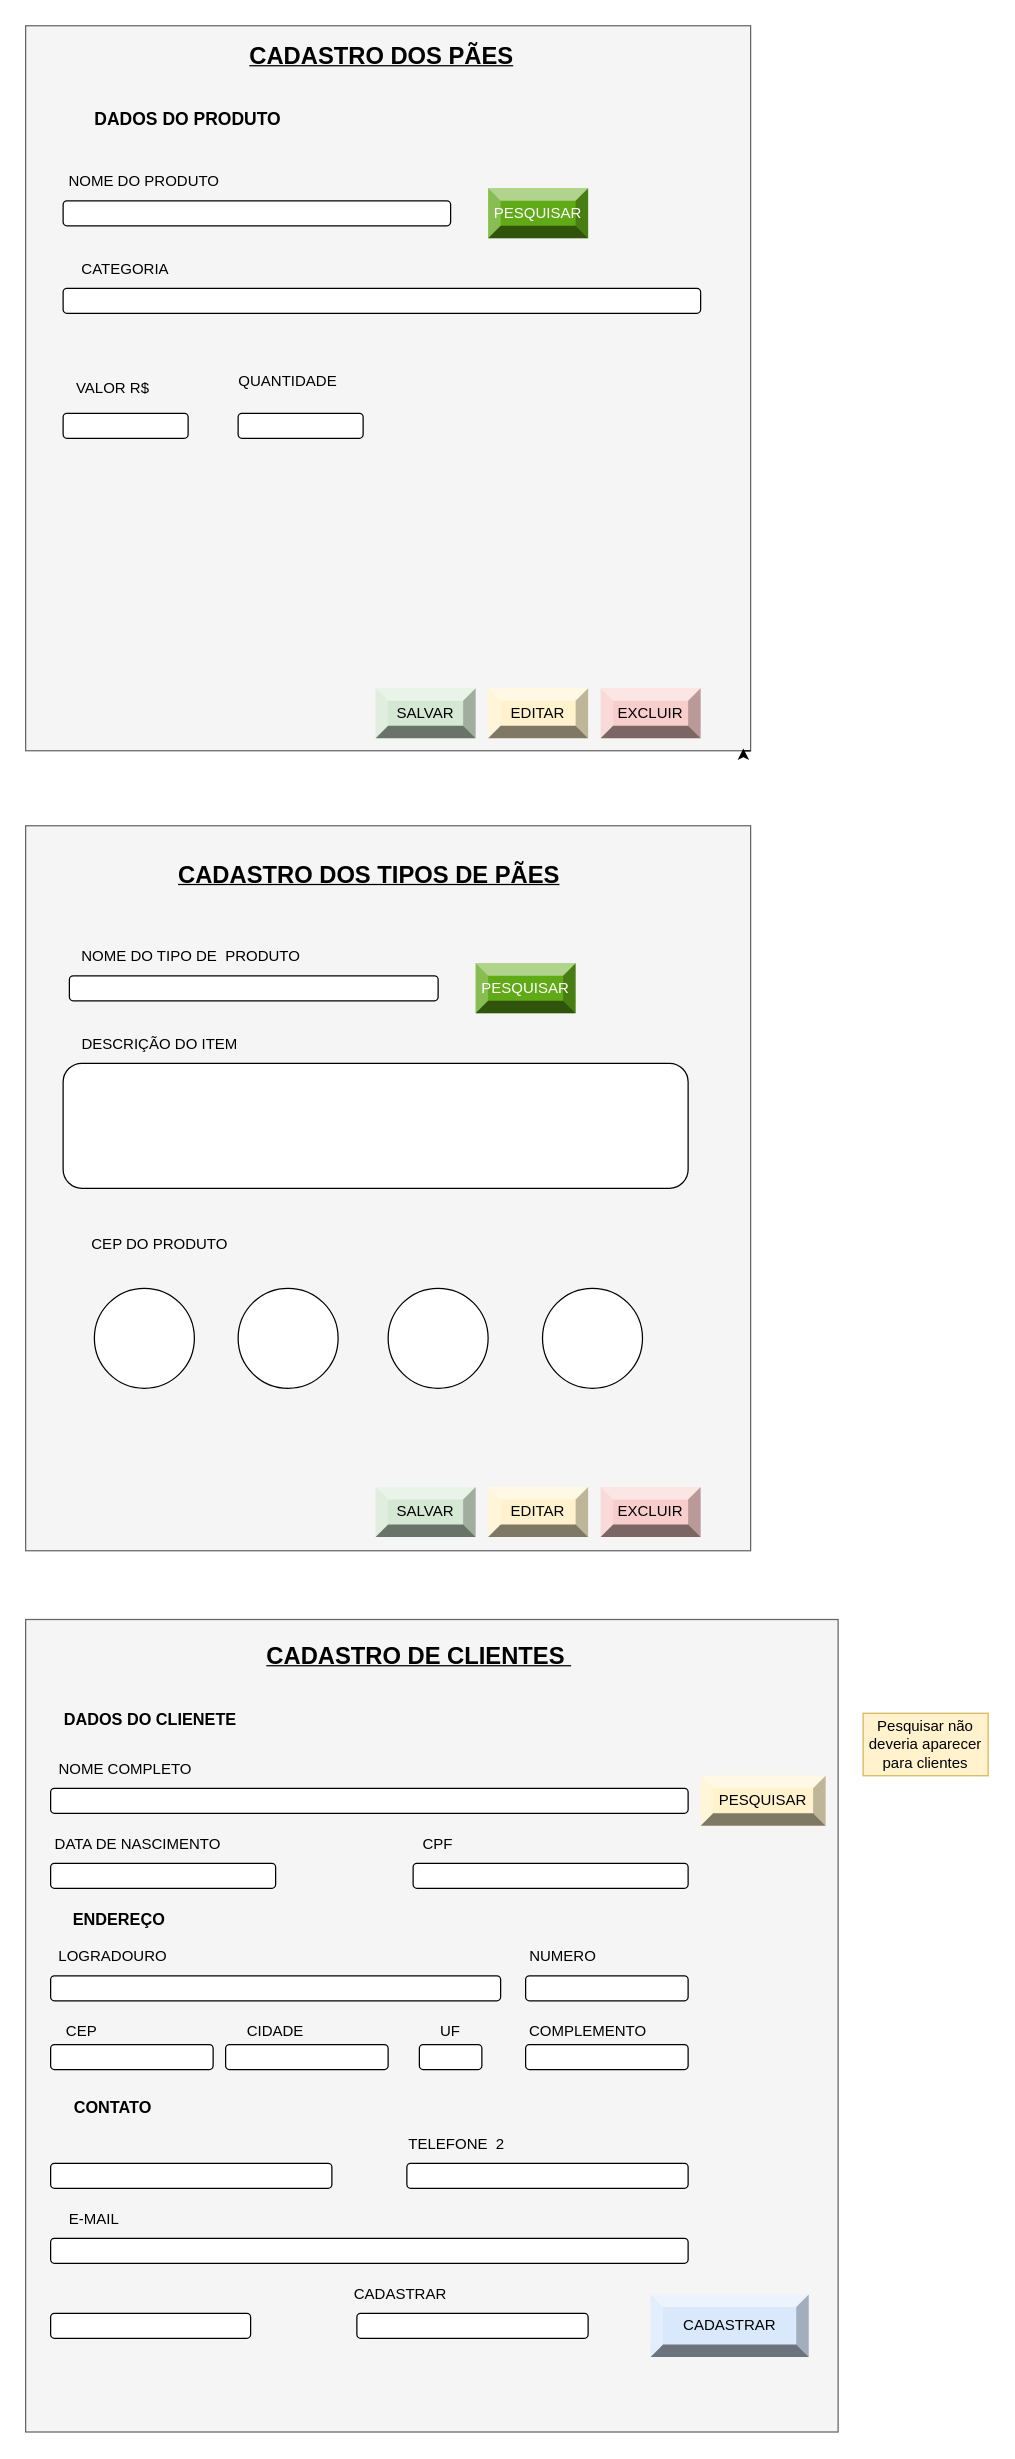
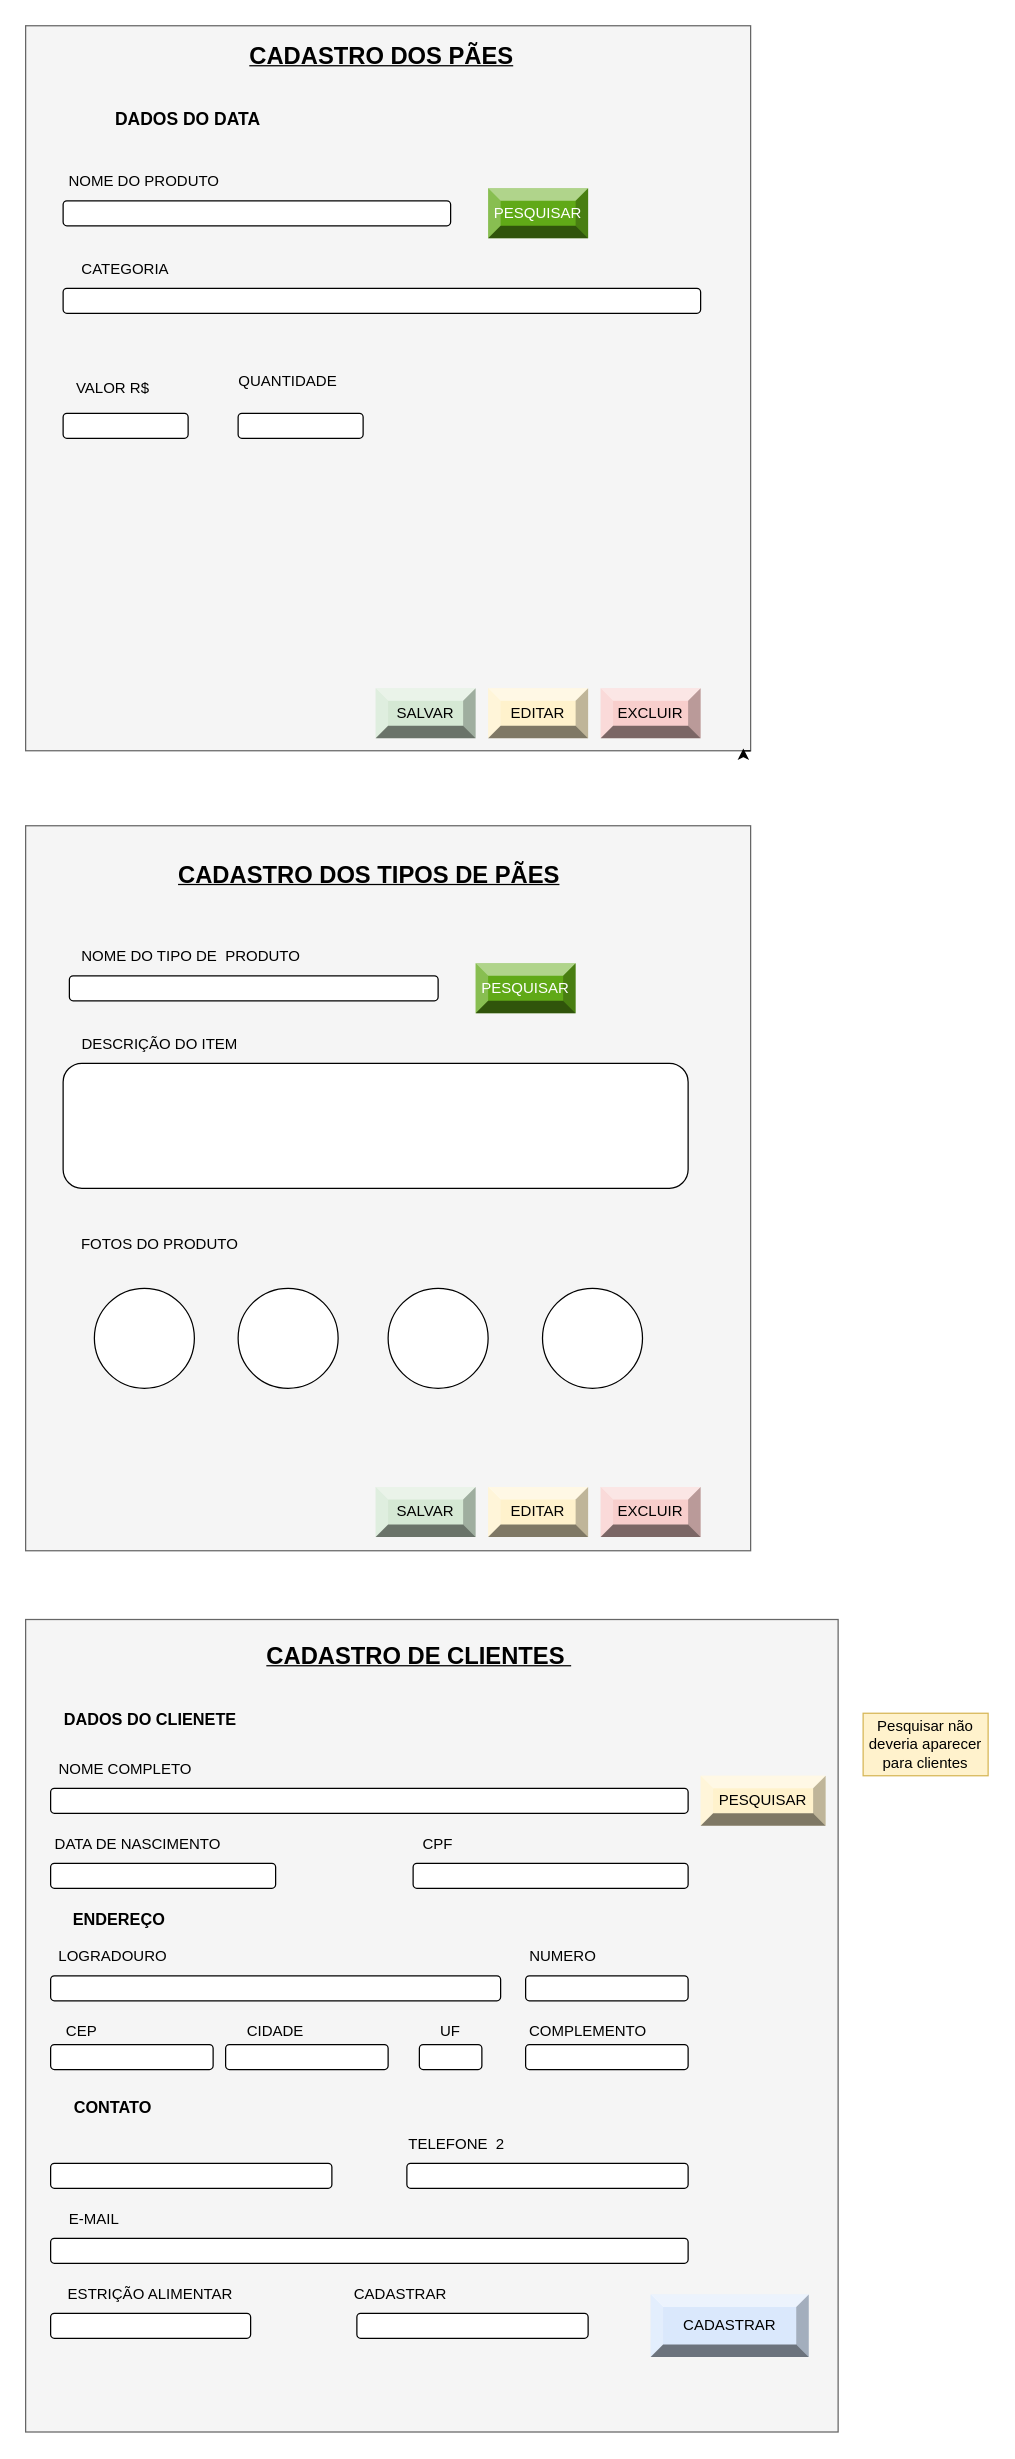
(188, 119) -> (188, 119)
(160, 1244) -> (160, 1244)
none -> (151, 2294)
